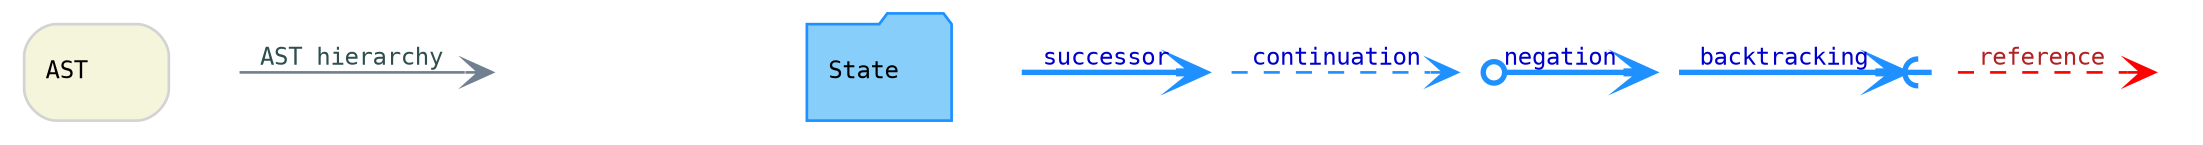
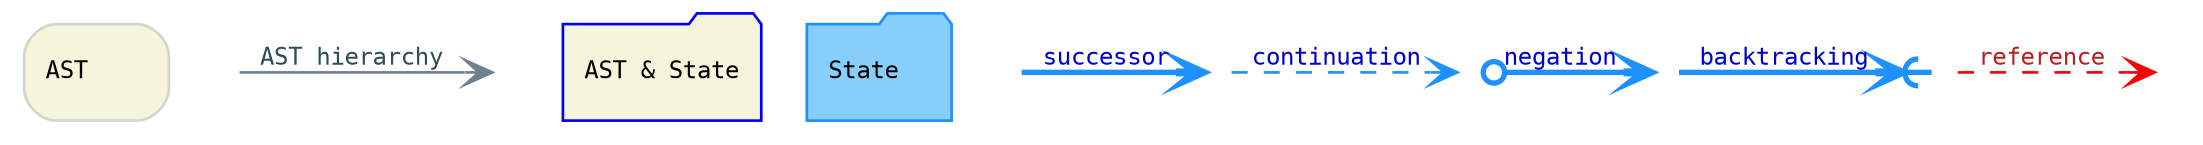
none -> (662, 72)
